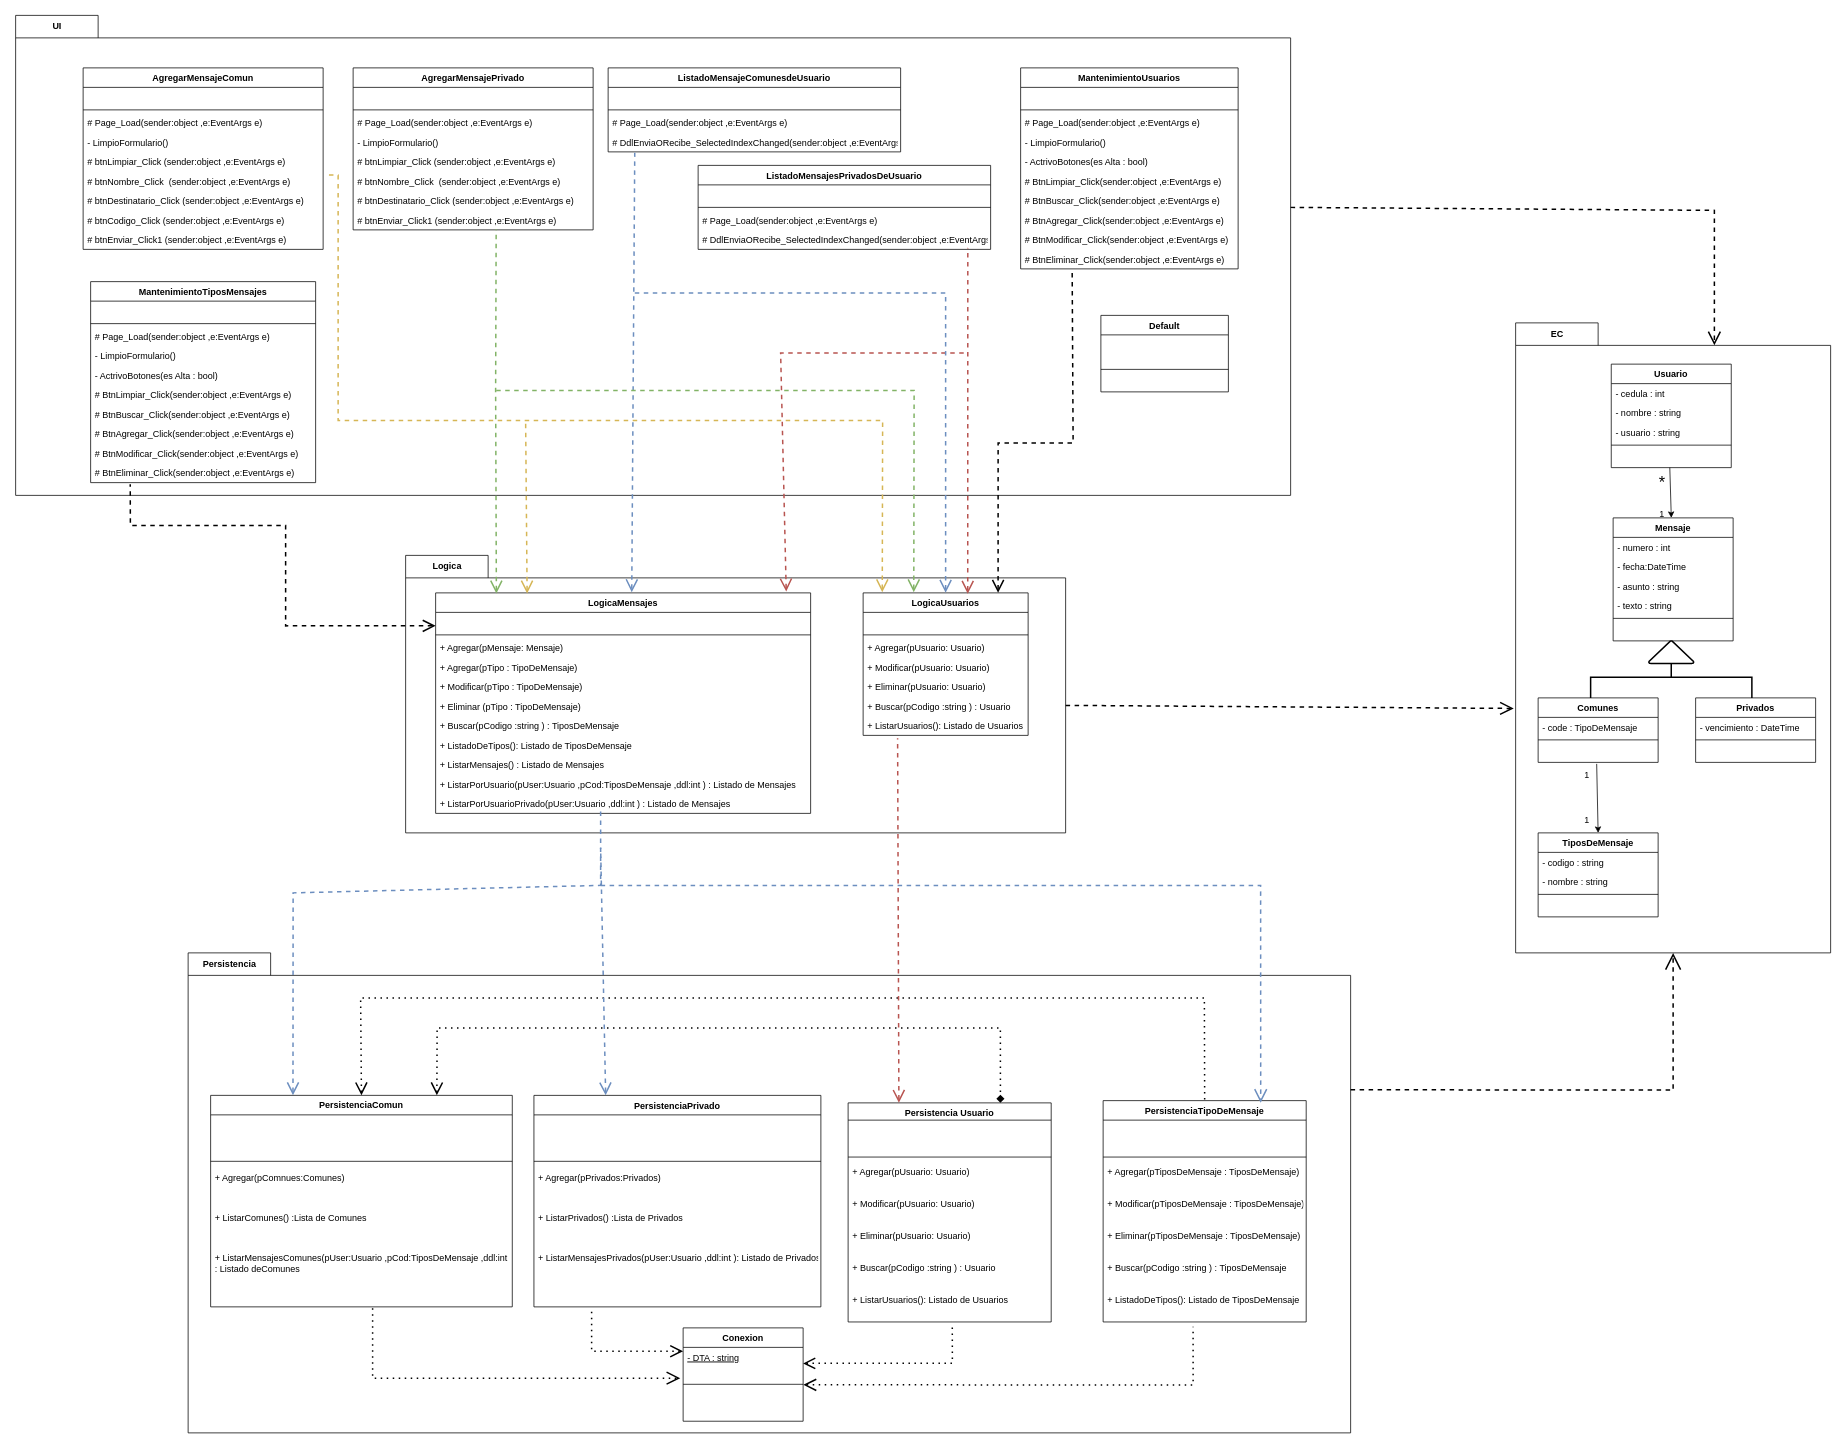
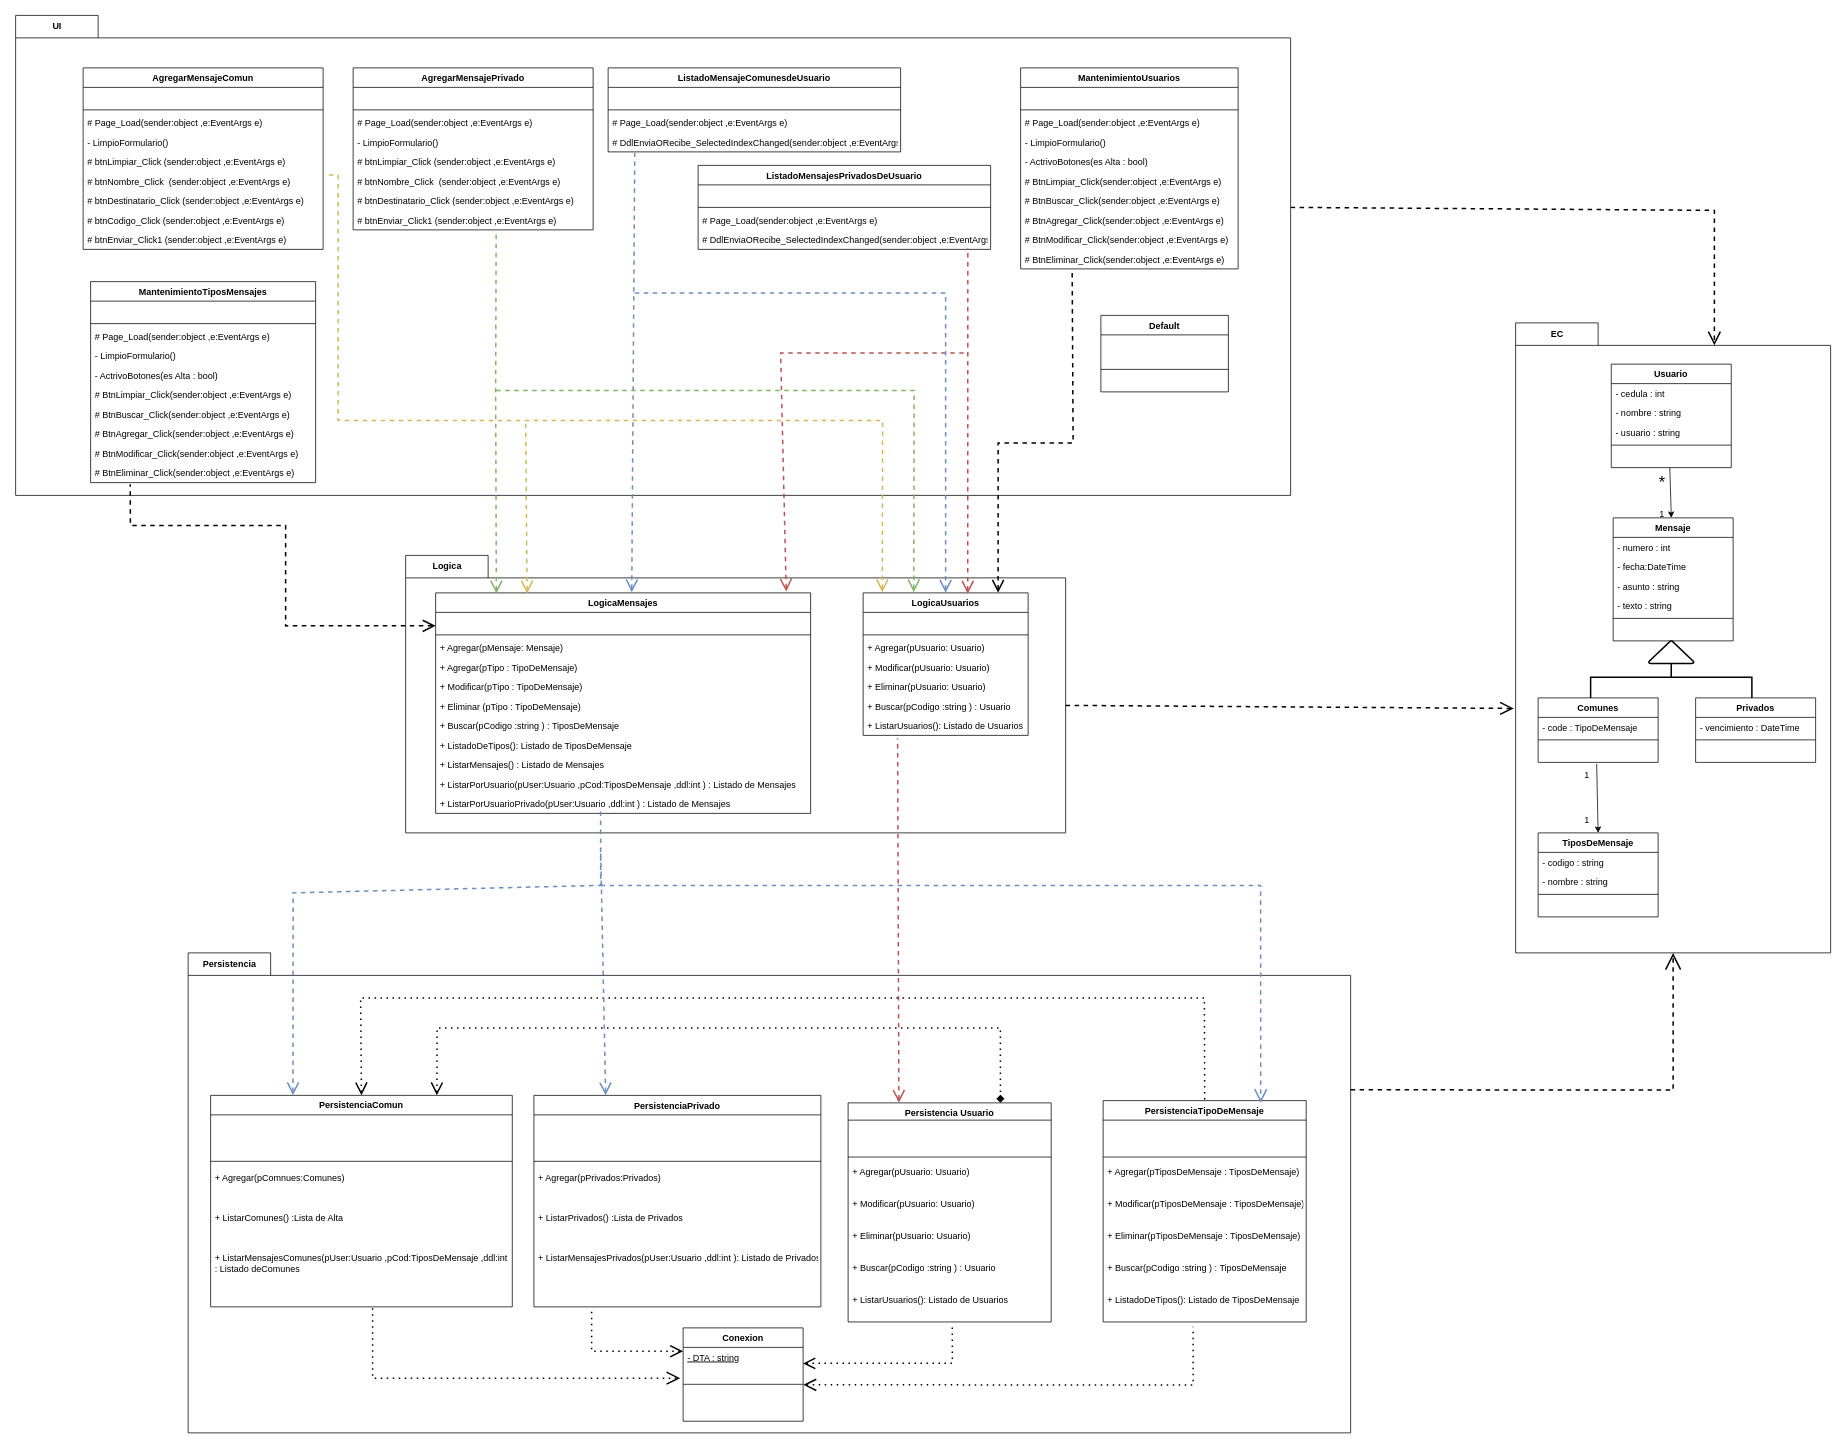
(295, 1218) -> (286, 1218)
